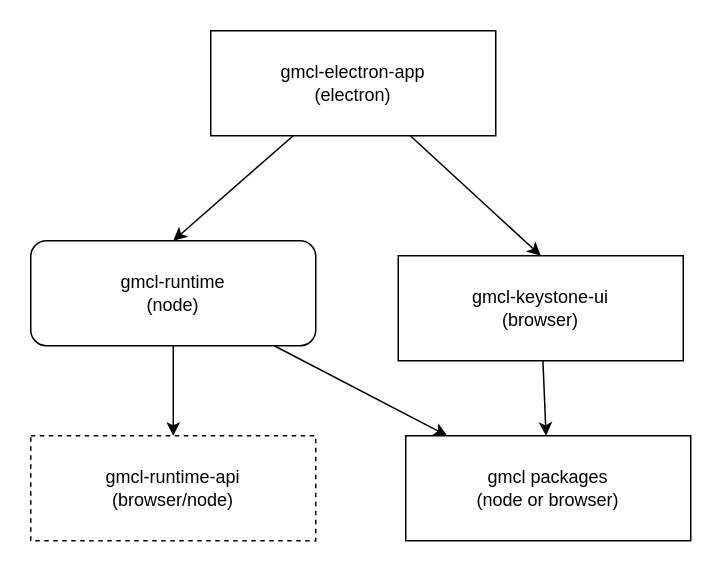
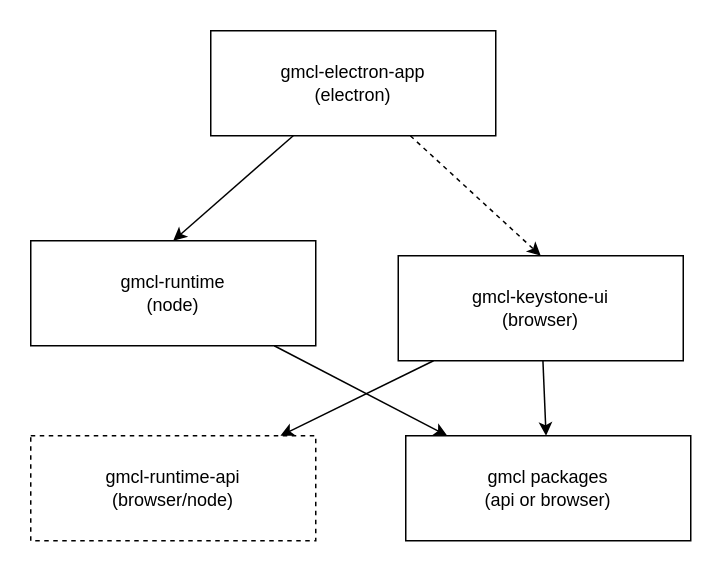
(472, 192) -> (472, 192)
(173, 293) -> (173, 293)
(173, 386) -> none
none -> (361, 396)
(548, 488) -> (548, 488)
